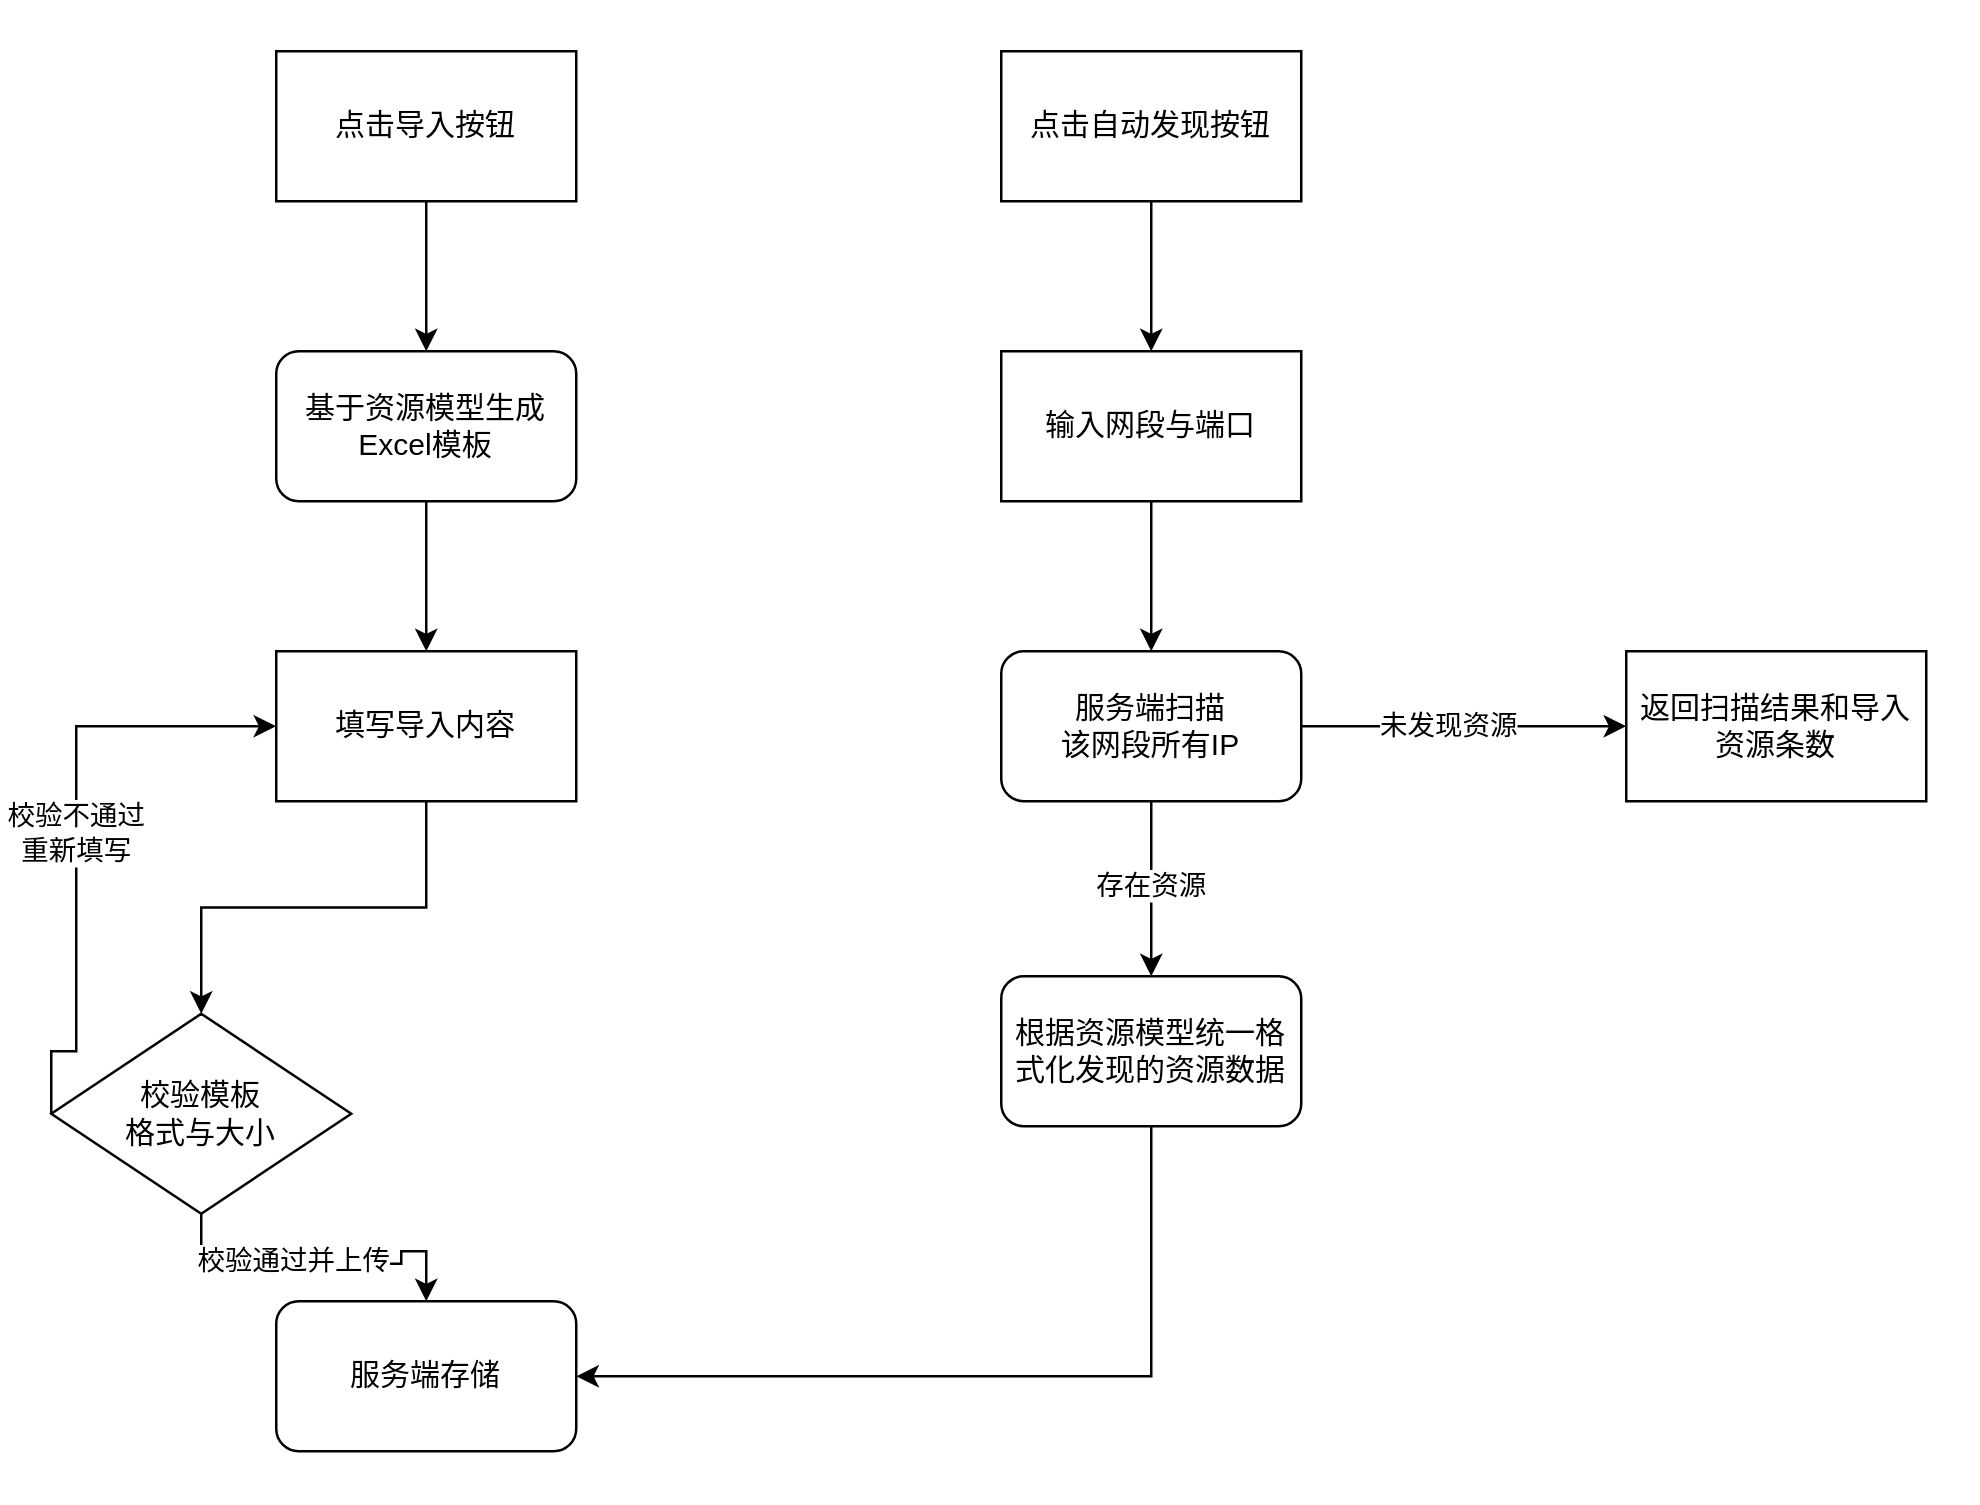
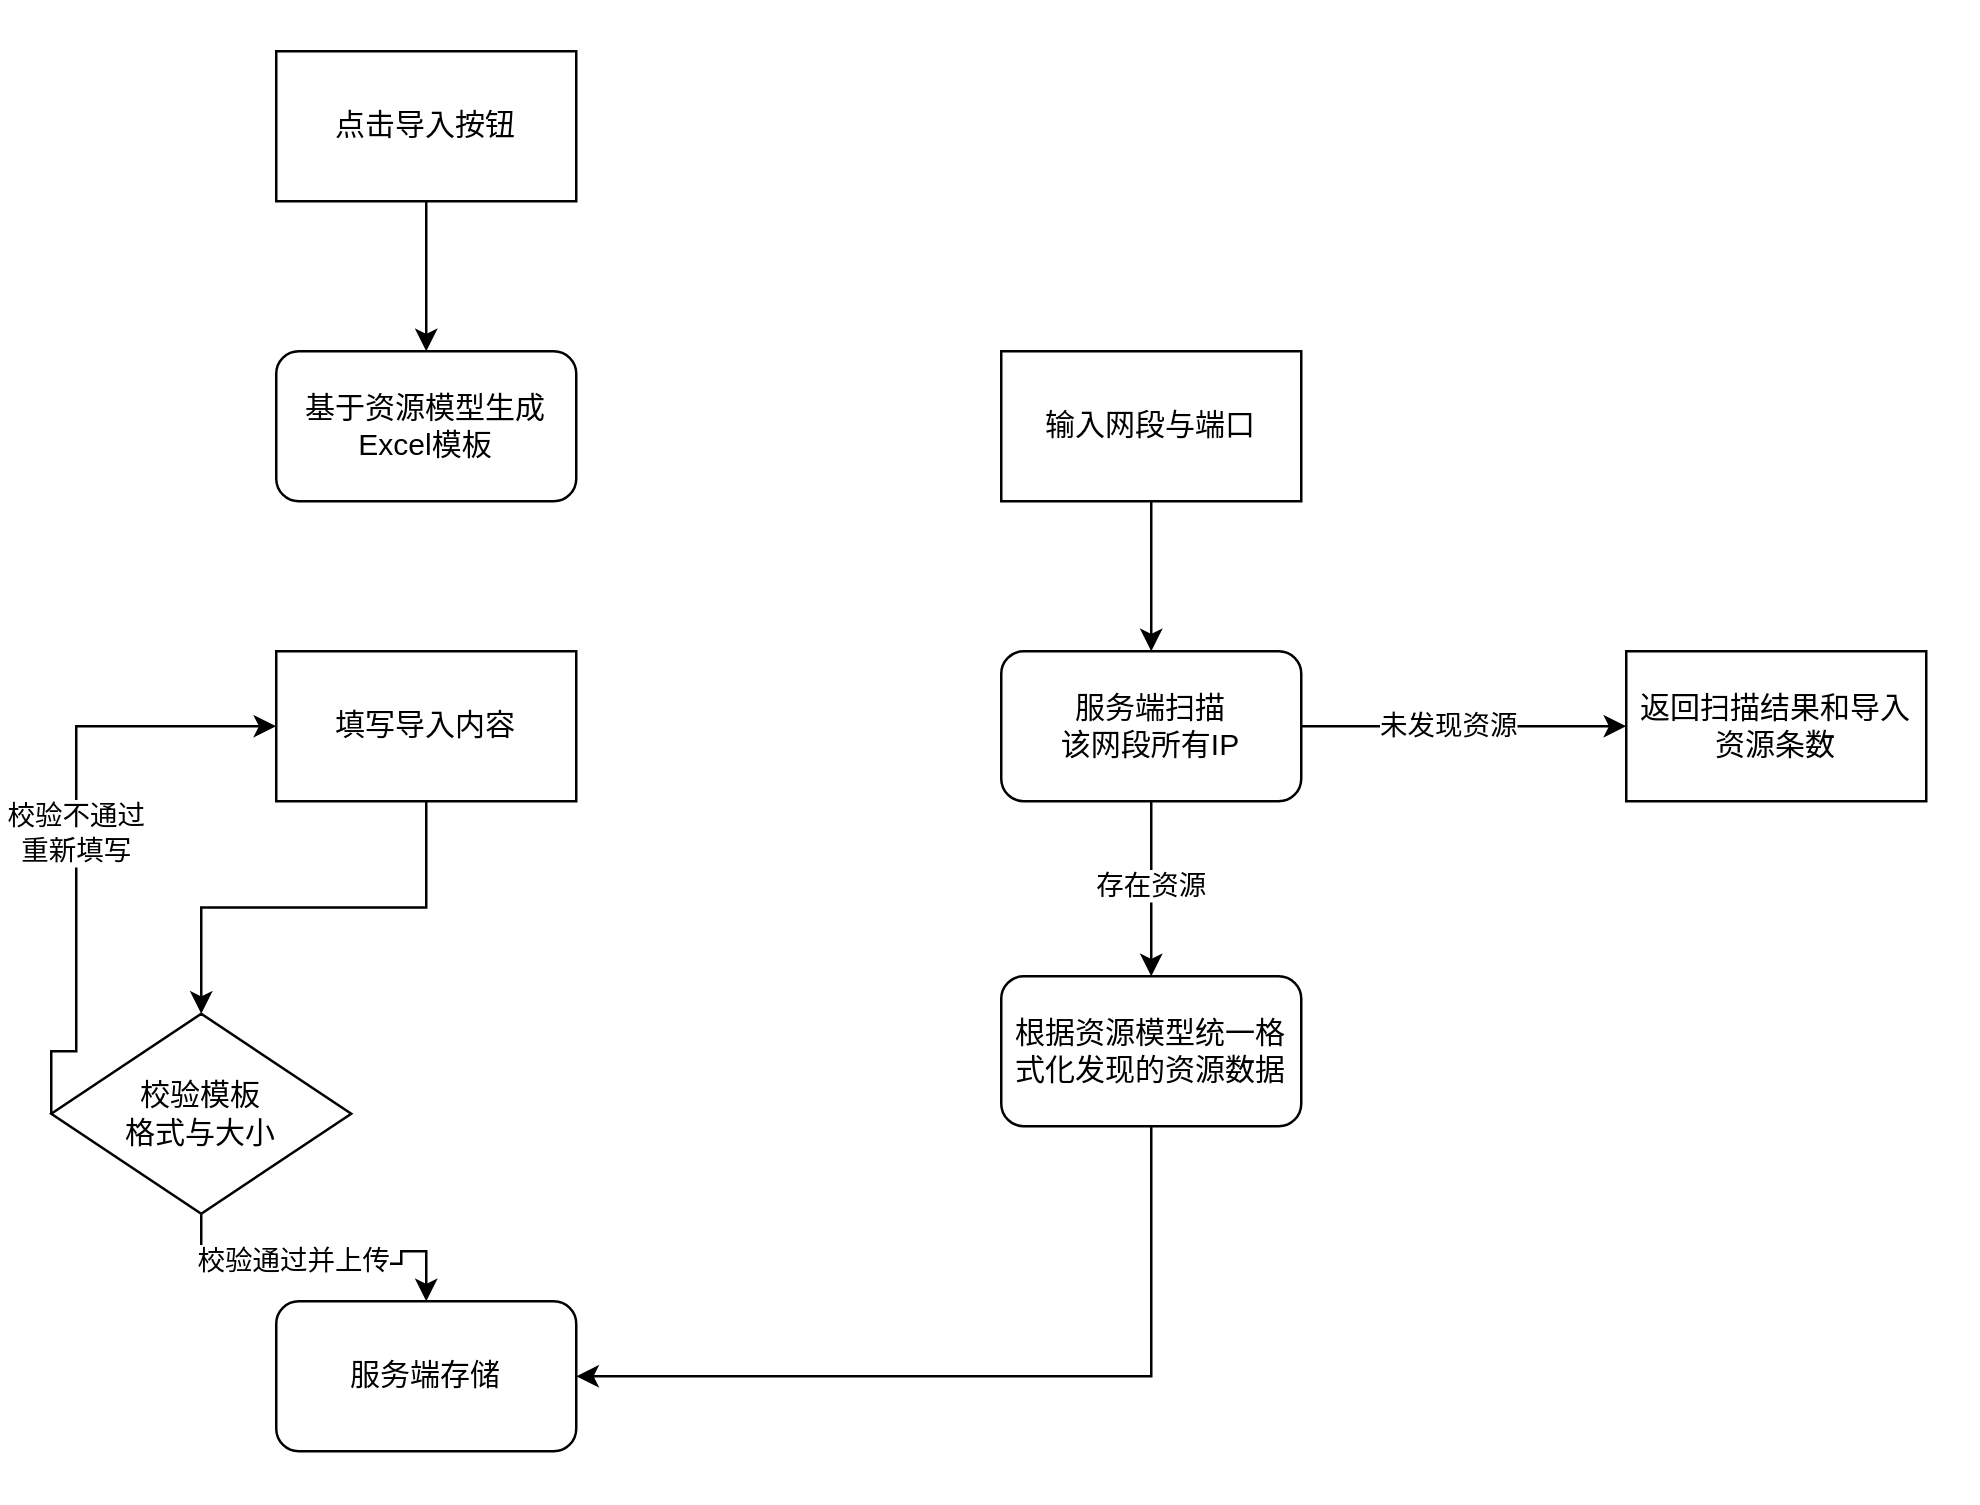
(1151, 126) -> none
(1151, 268) -> none
(426, 568) -> none
